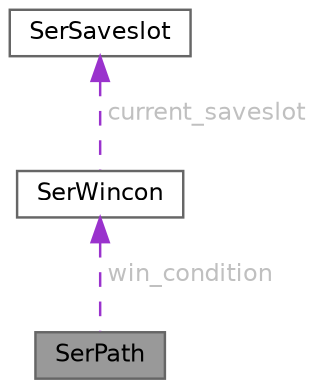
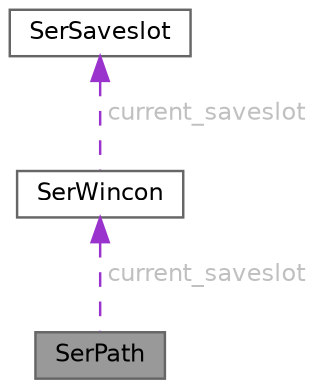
(187, 275) -> (204, 275)
